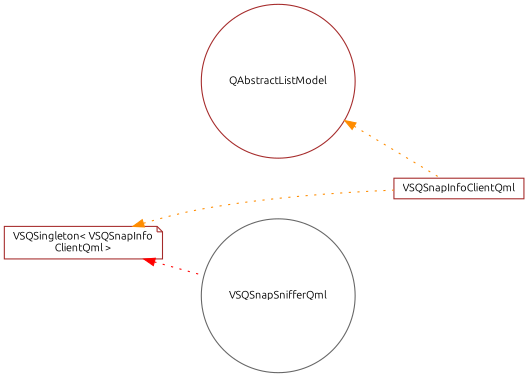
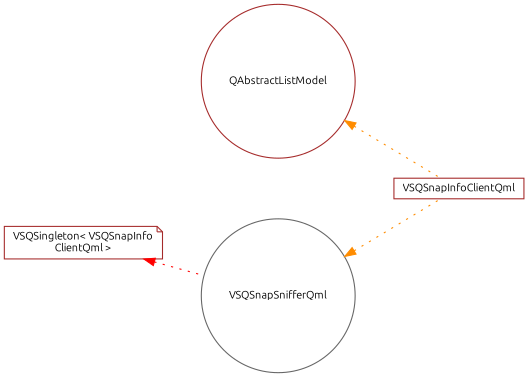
(268, 200) -> (397, 225)
